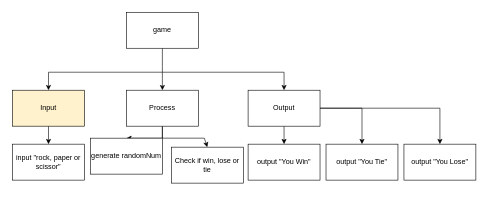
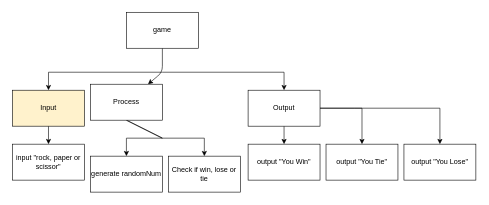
(162, 108) -> (126, 102)
(126, 156) -> (126, 174)
(207, 165) -> (204, 174)
